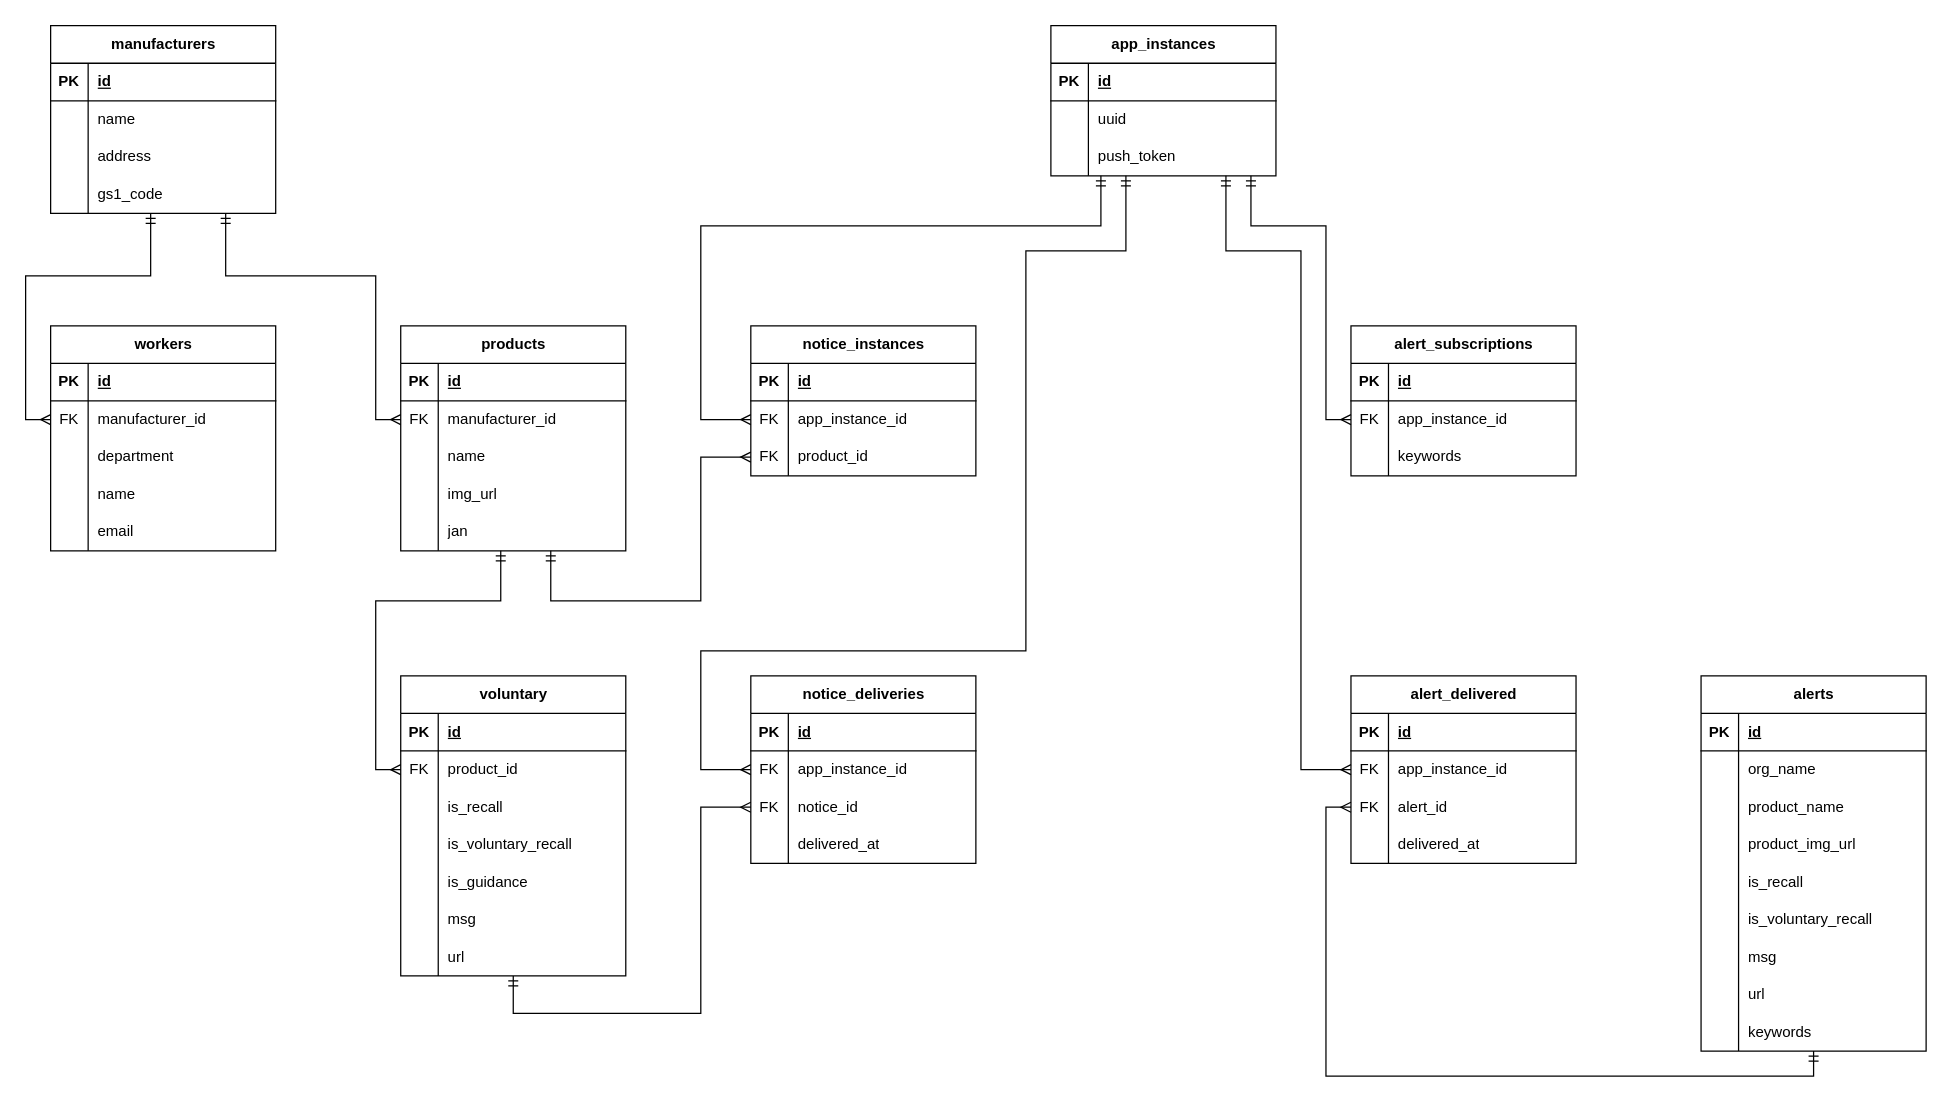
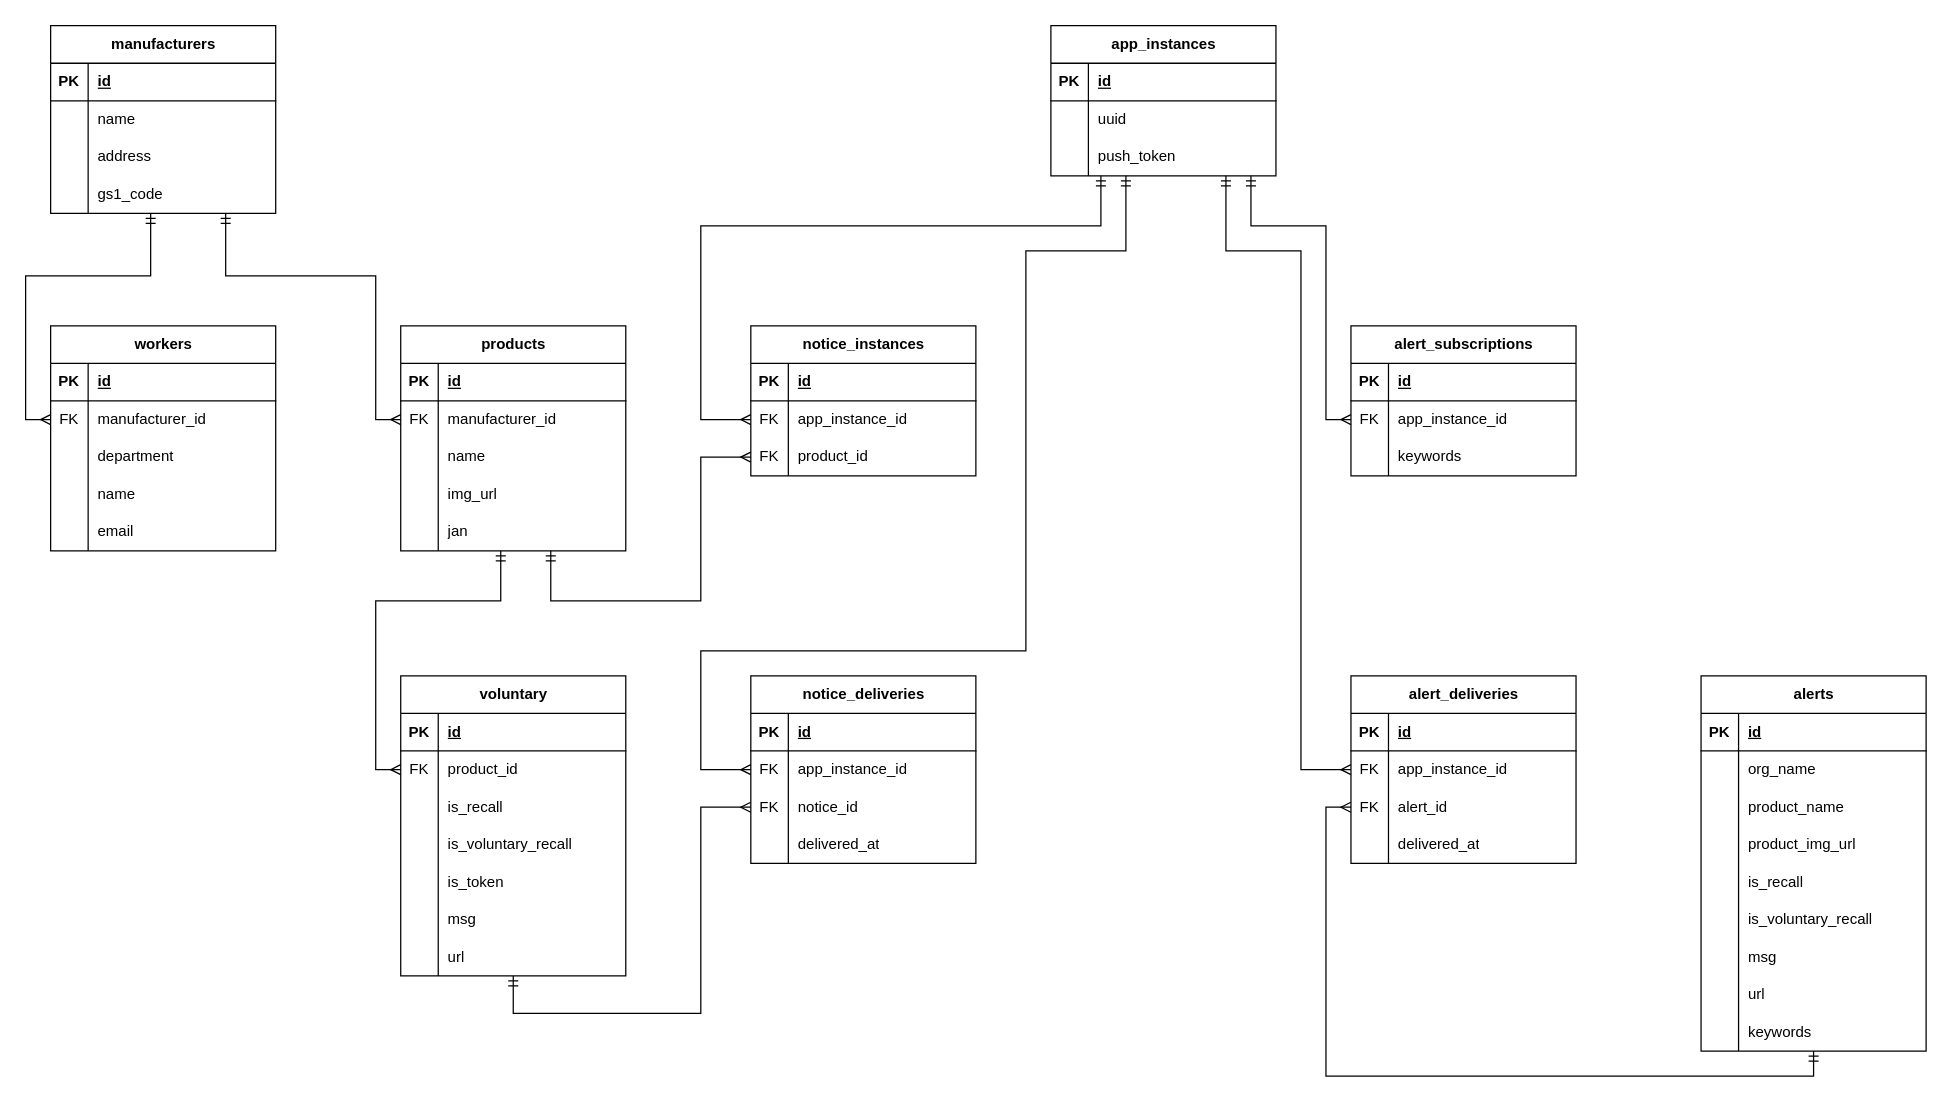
(1464, 694) -> (1464, 694)
(490, 882) -> (480, 882)
